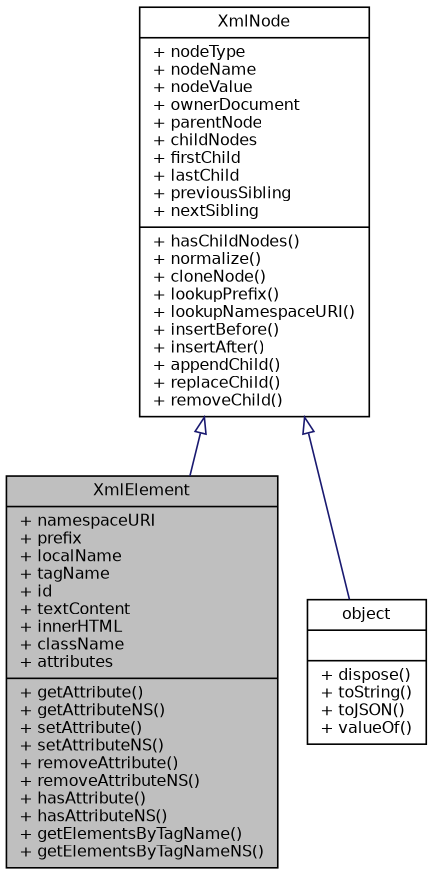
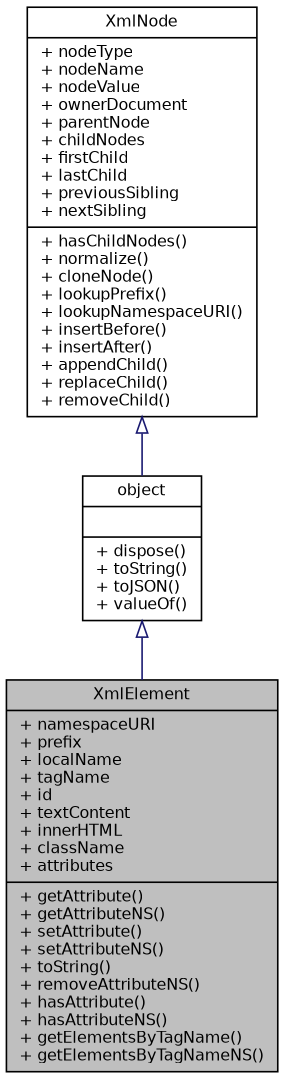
(195, 455) -> (142, 659)
(100, 763) -> (66, 967)
